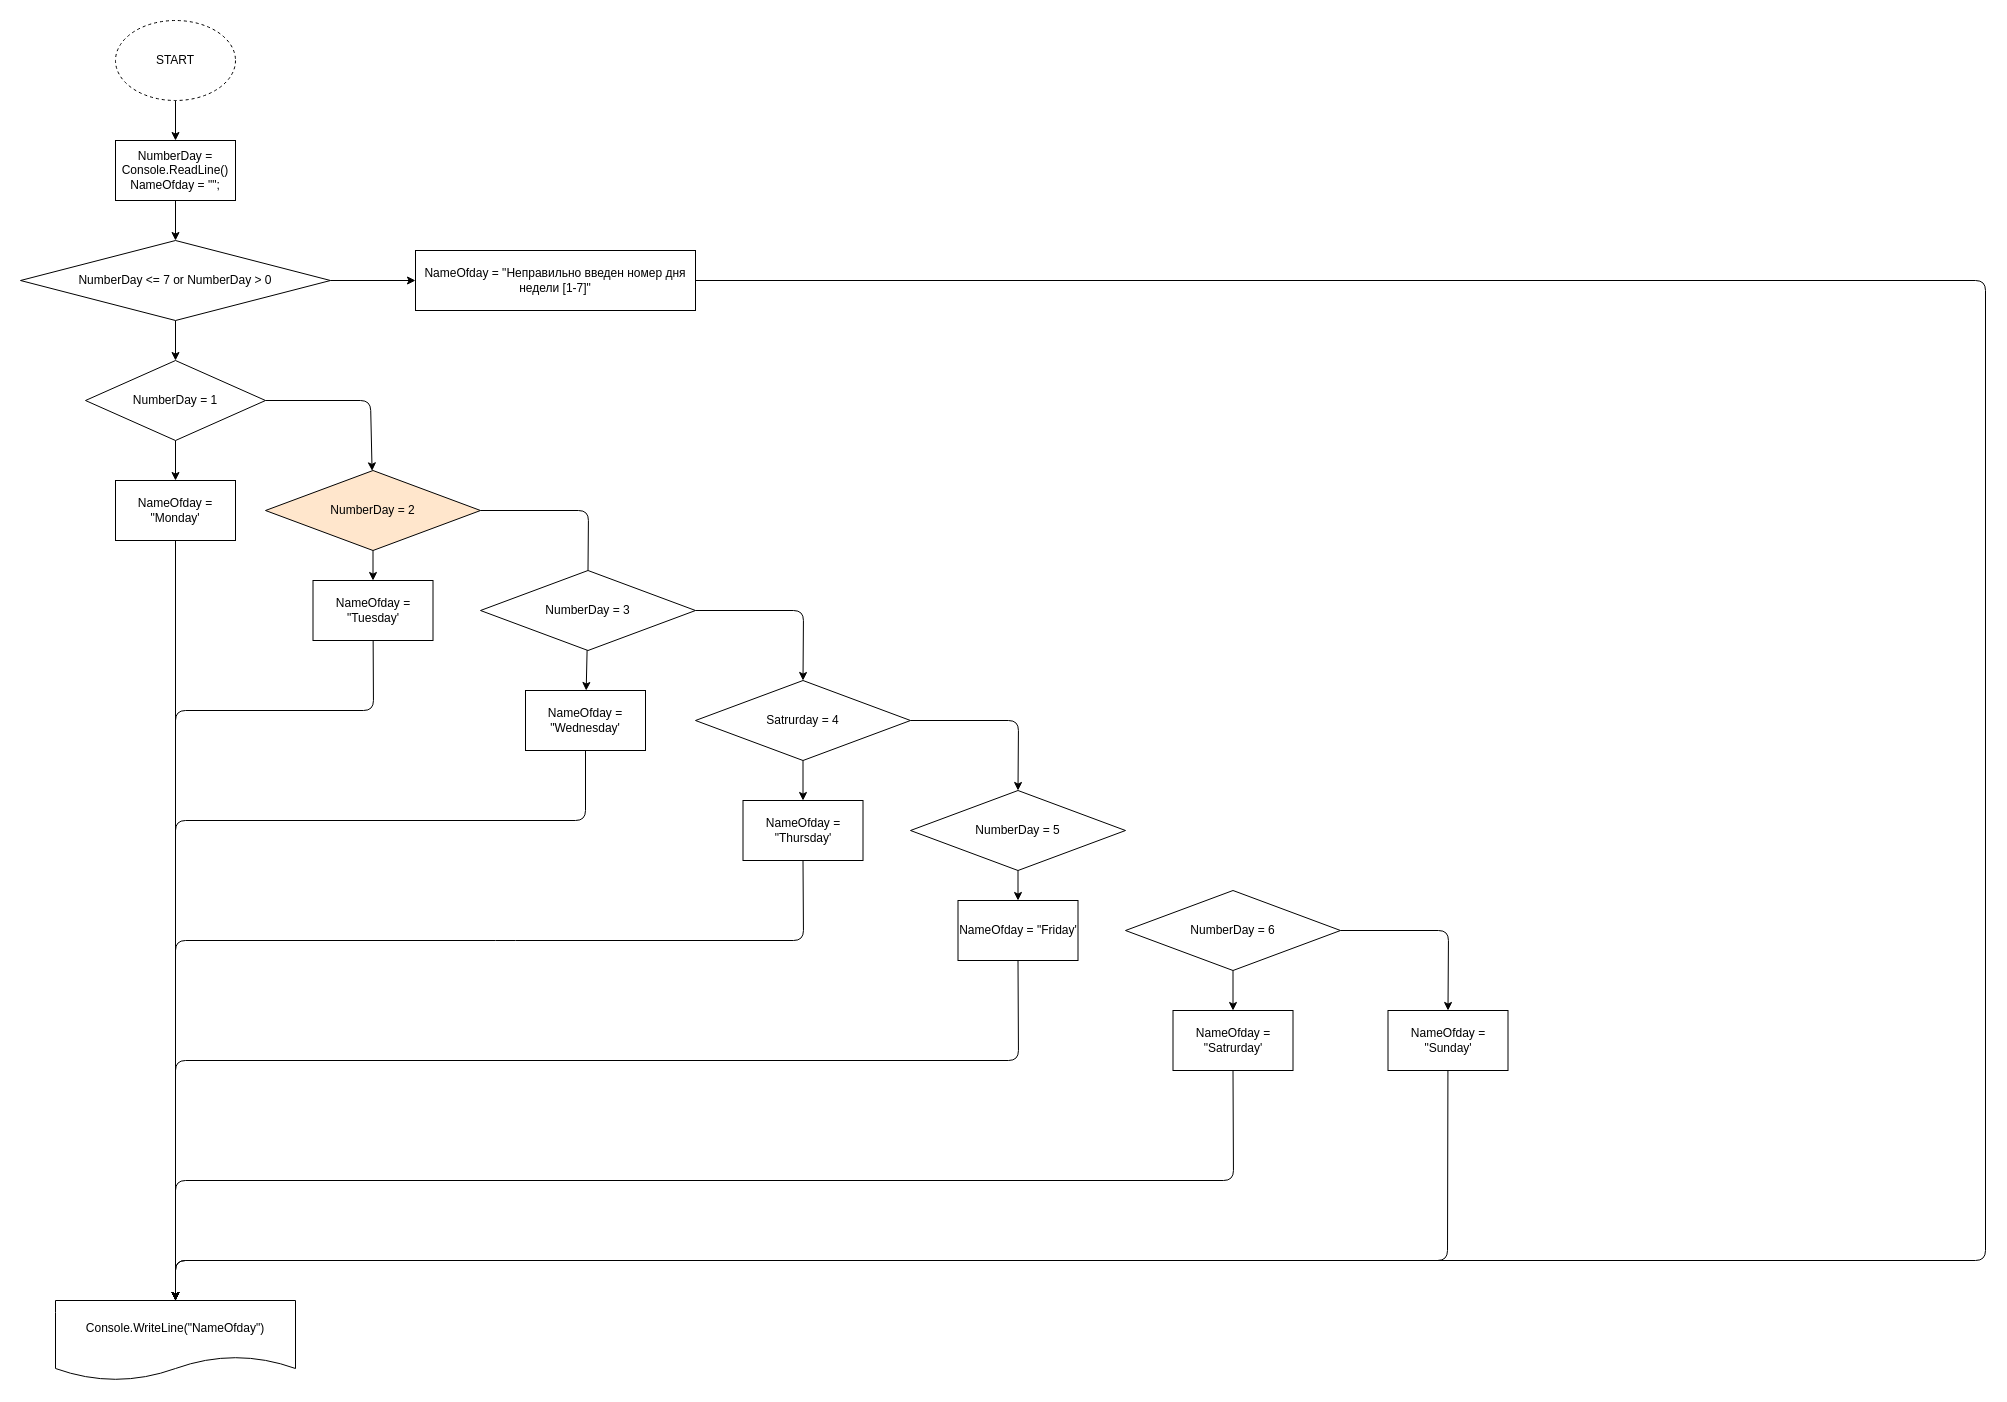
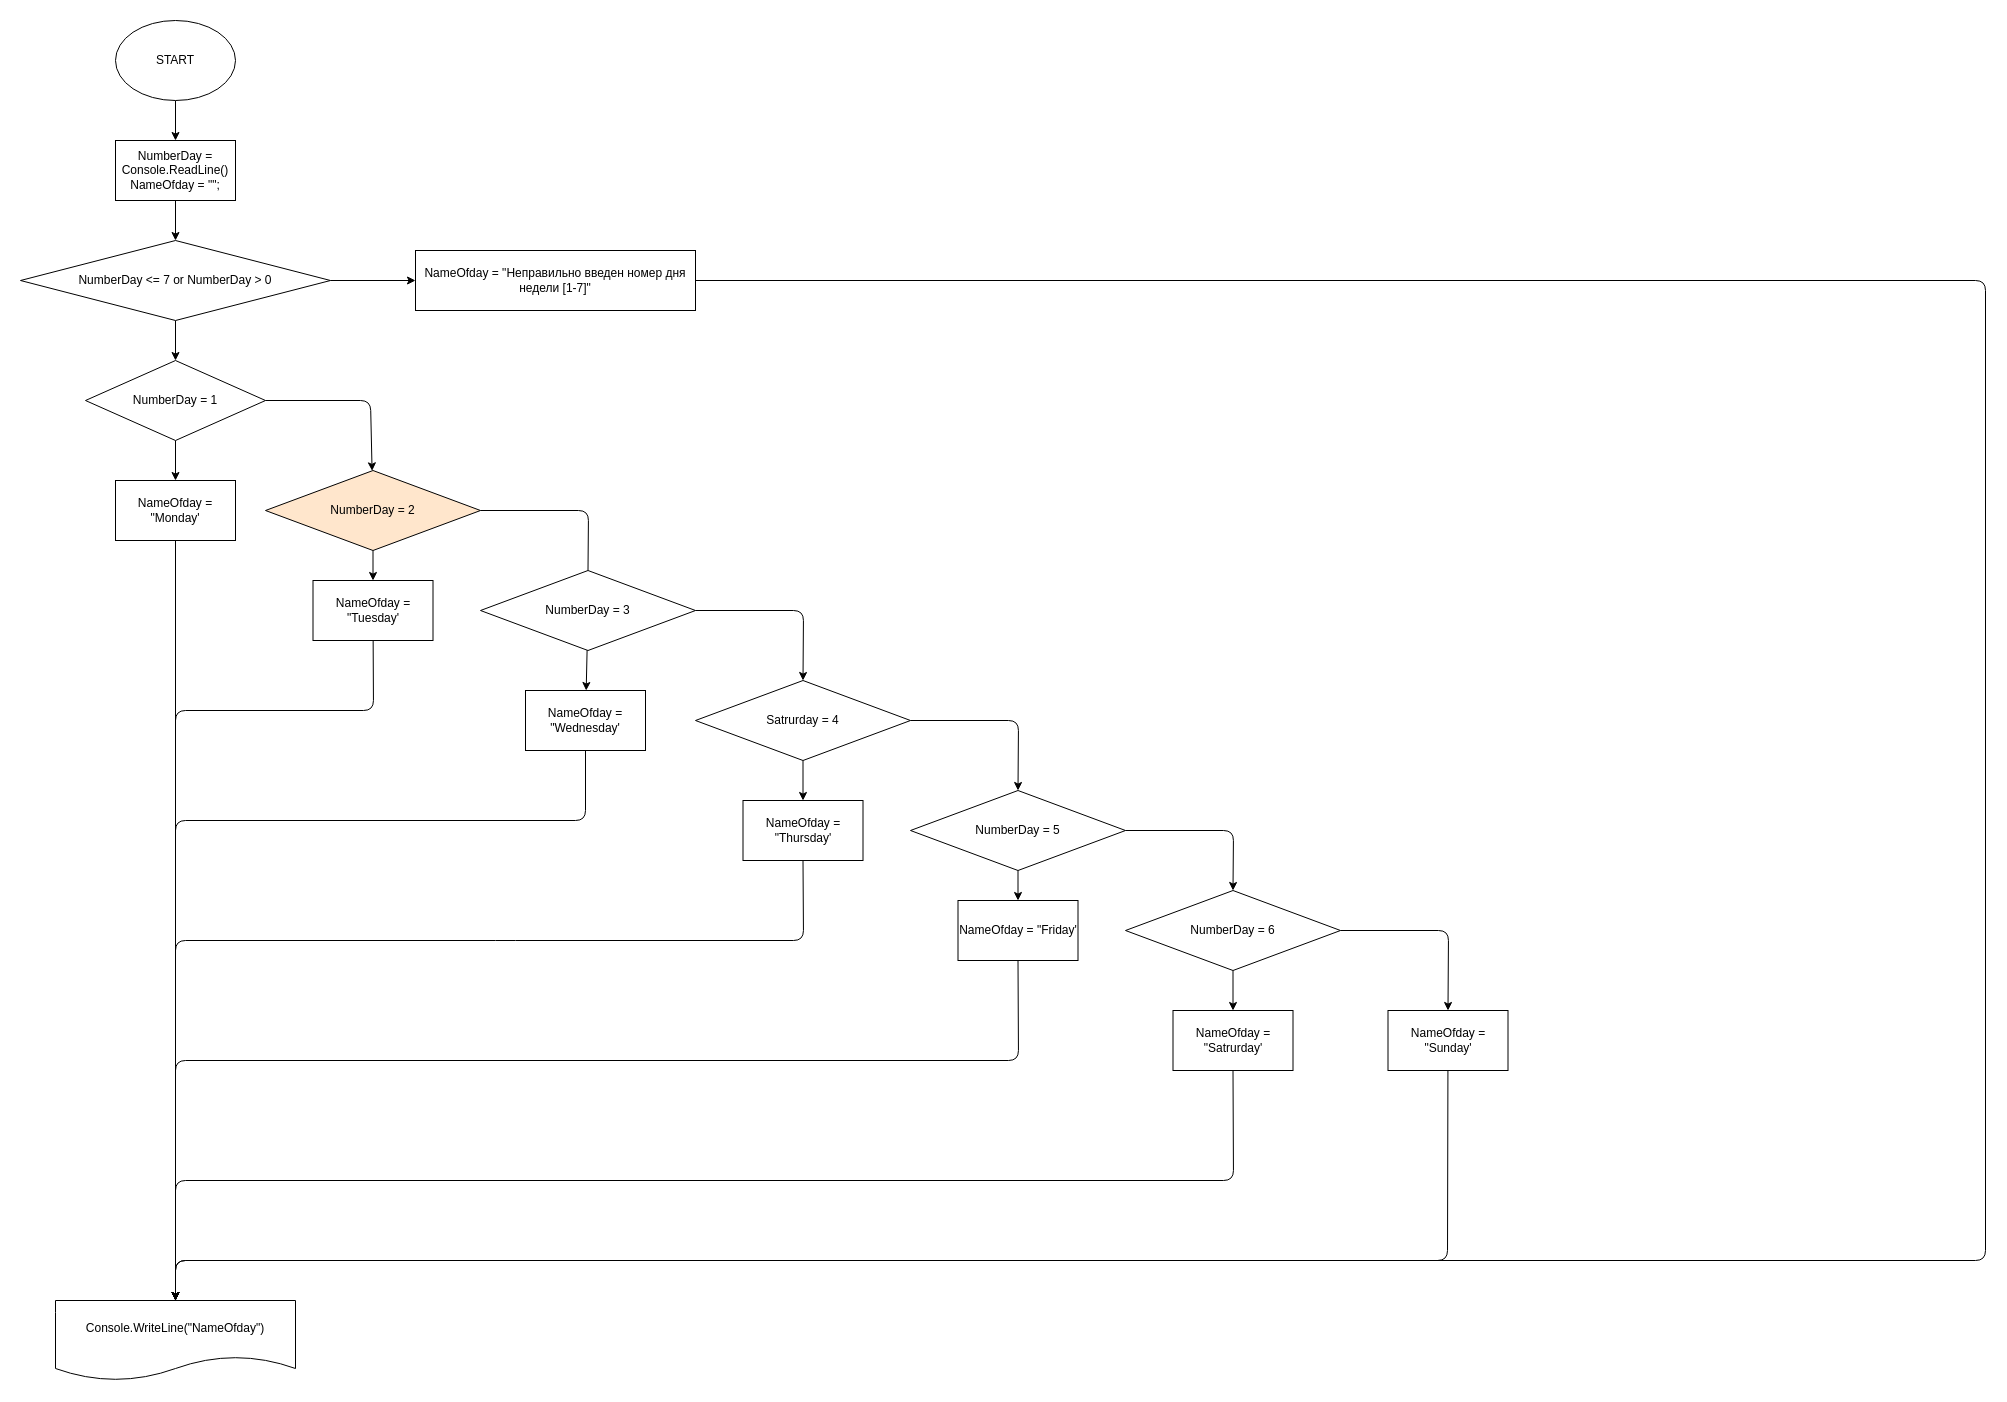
(176, 61) -> (176, 61)
none -> (1201, 831)
